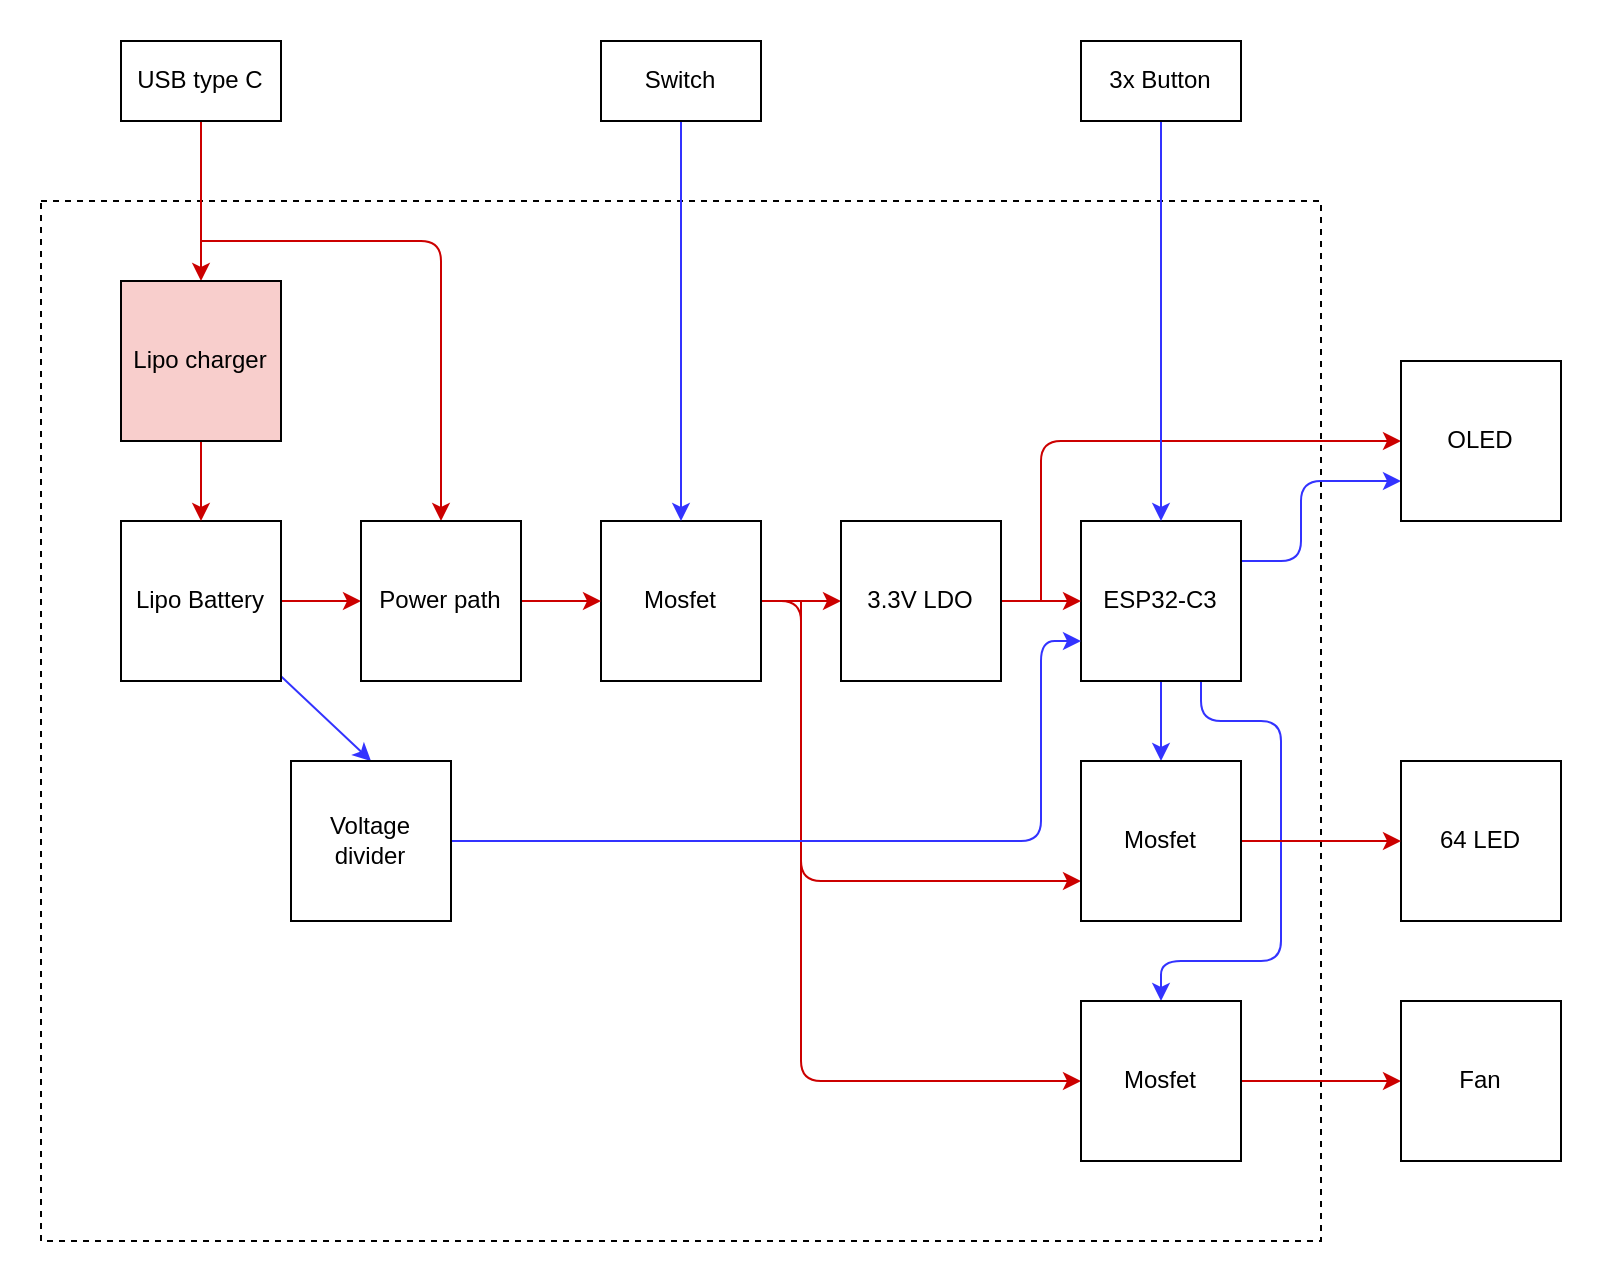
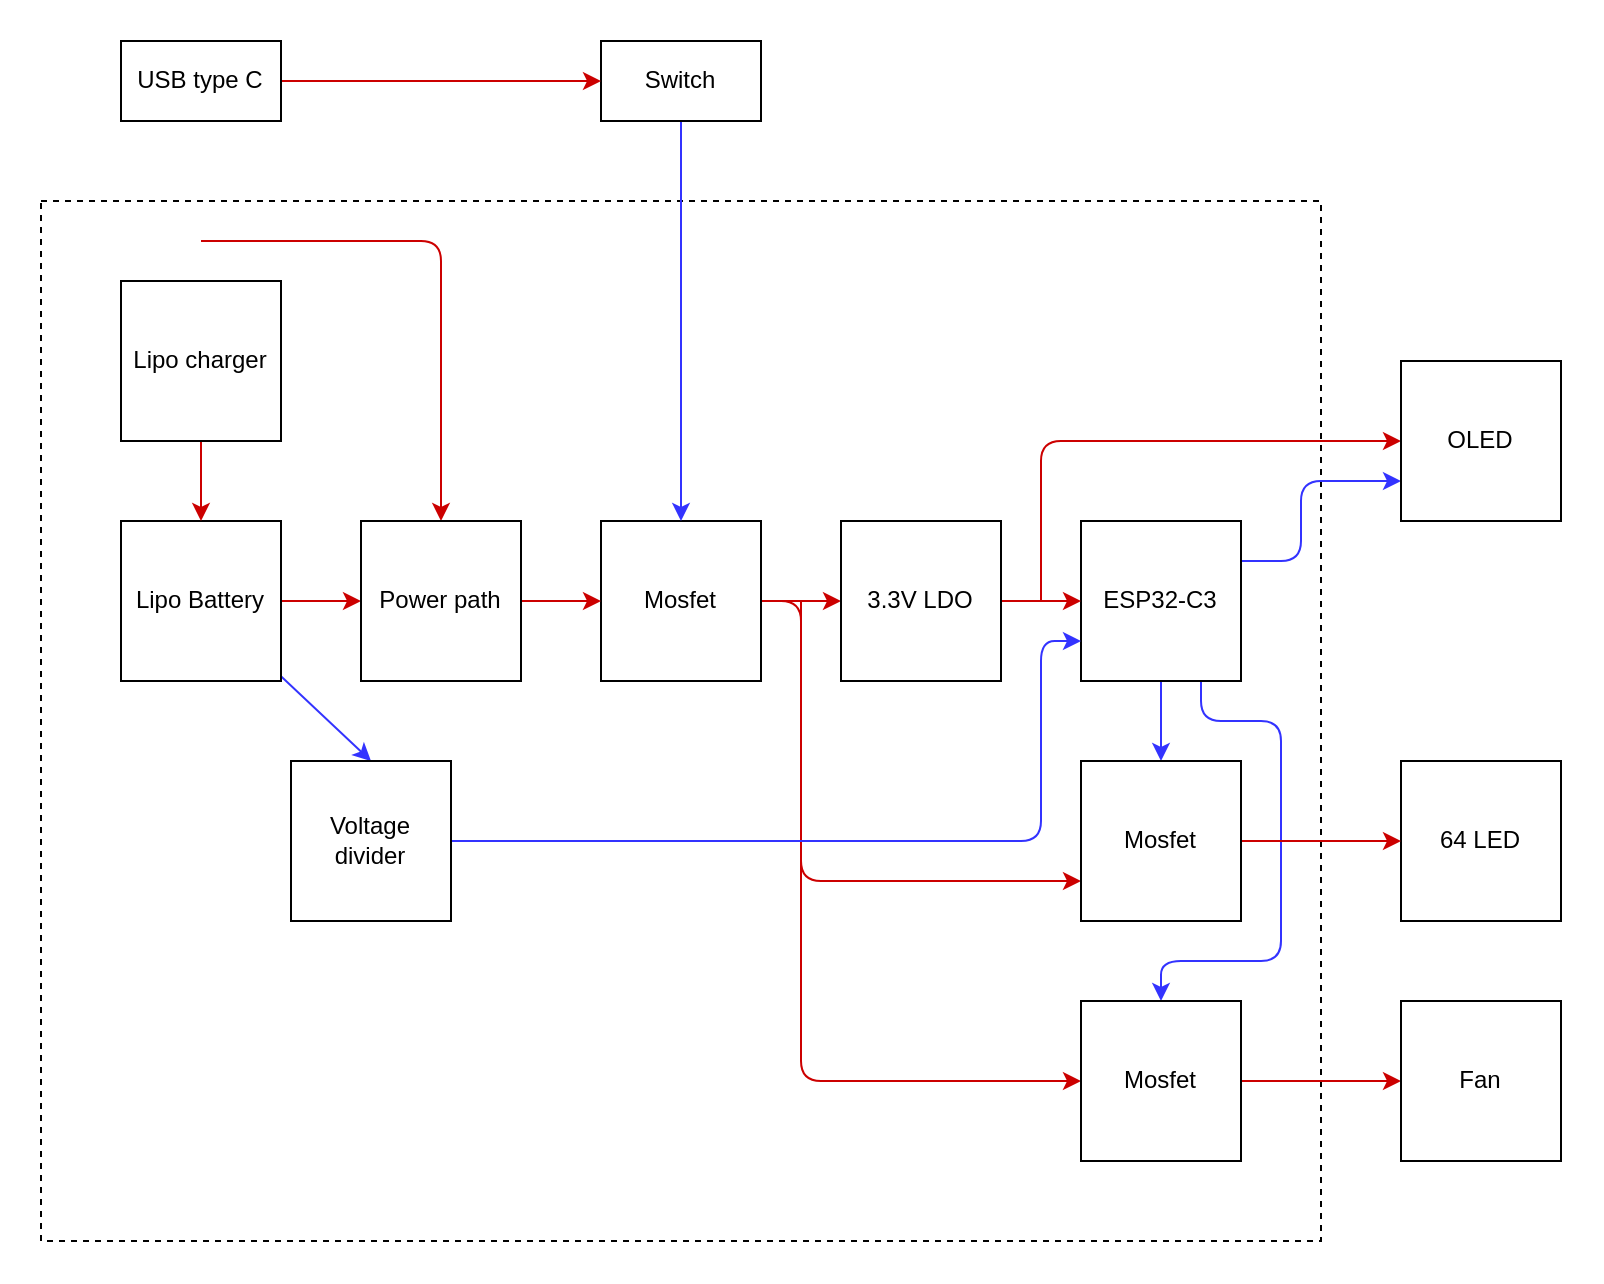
(1161, 81) -> none
(201, 194) -> (434, 81)
(1161, 314) -> none
(201, 361) -> (201, 361)
